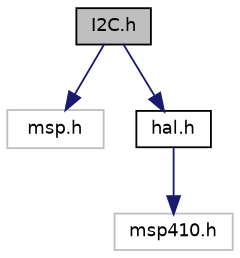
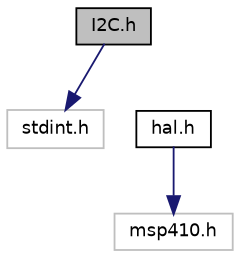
(139, 70) -> none
(55, 129) -> (55, 129)
